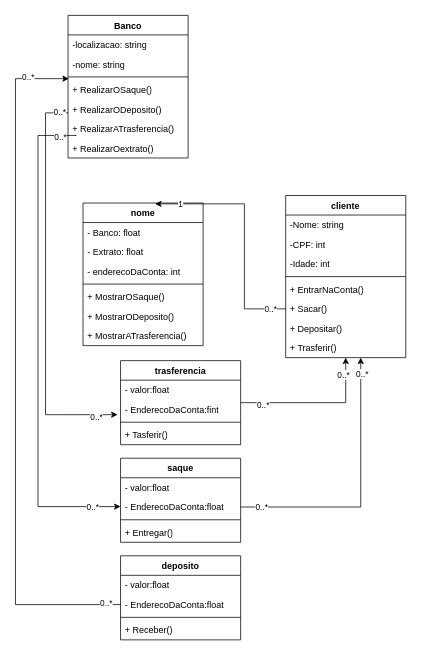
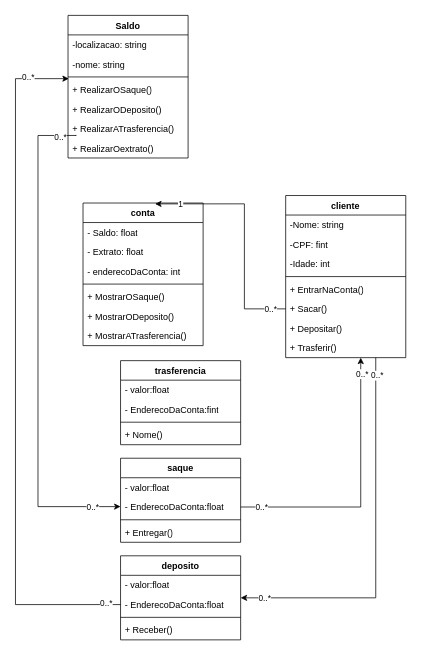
(128, 26) -> (128, 26)
(143, 214) -> (143, 214)
(118, 233) -> (117, 233)
(309, 245) -> (312, 245)
(45, 287) -> none
(313, 402) -> none
(153, 436) -> (144, 436)
none -> (375, 543)
